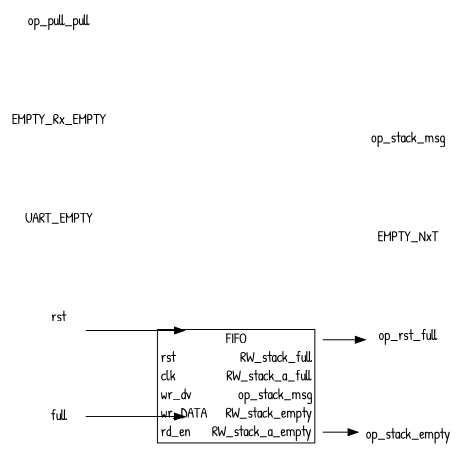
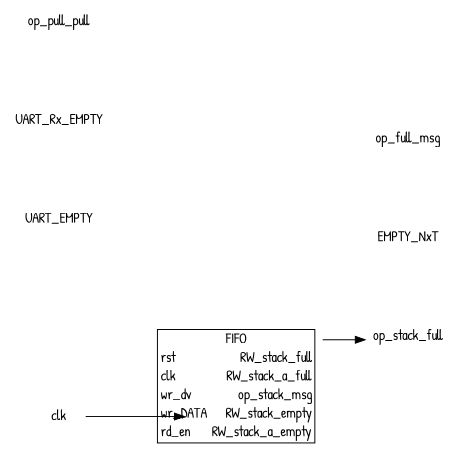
(59, 120) -> (59, 120)
(408, 139) -> (408, 139)
(59, 318) -> none
(408, 336) -> (408, 336)
(59, 417) -> (59, 417)
(408, 435) -> none
